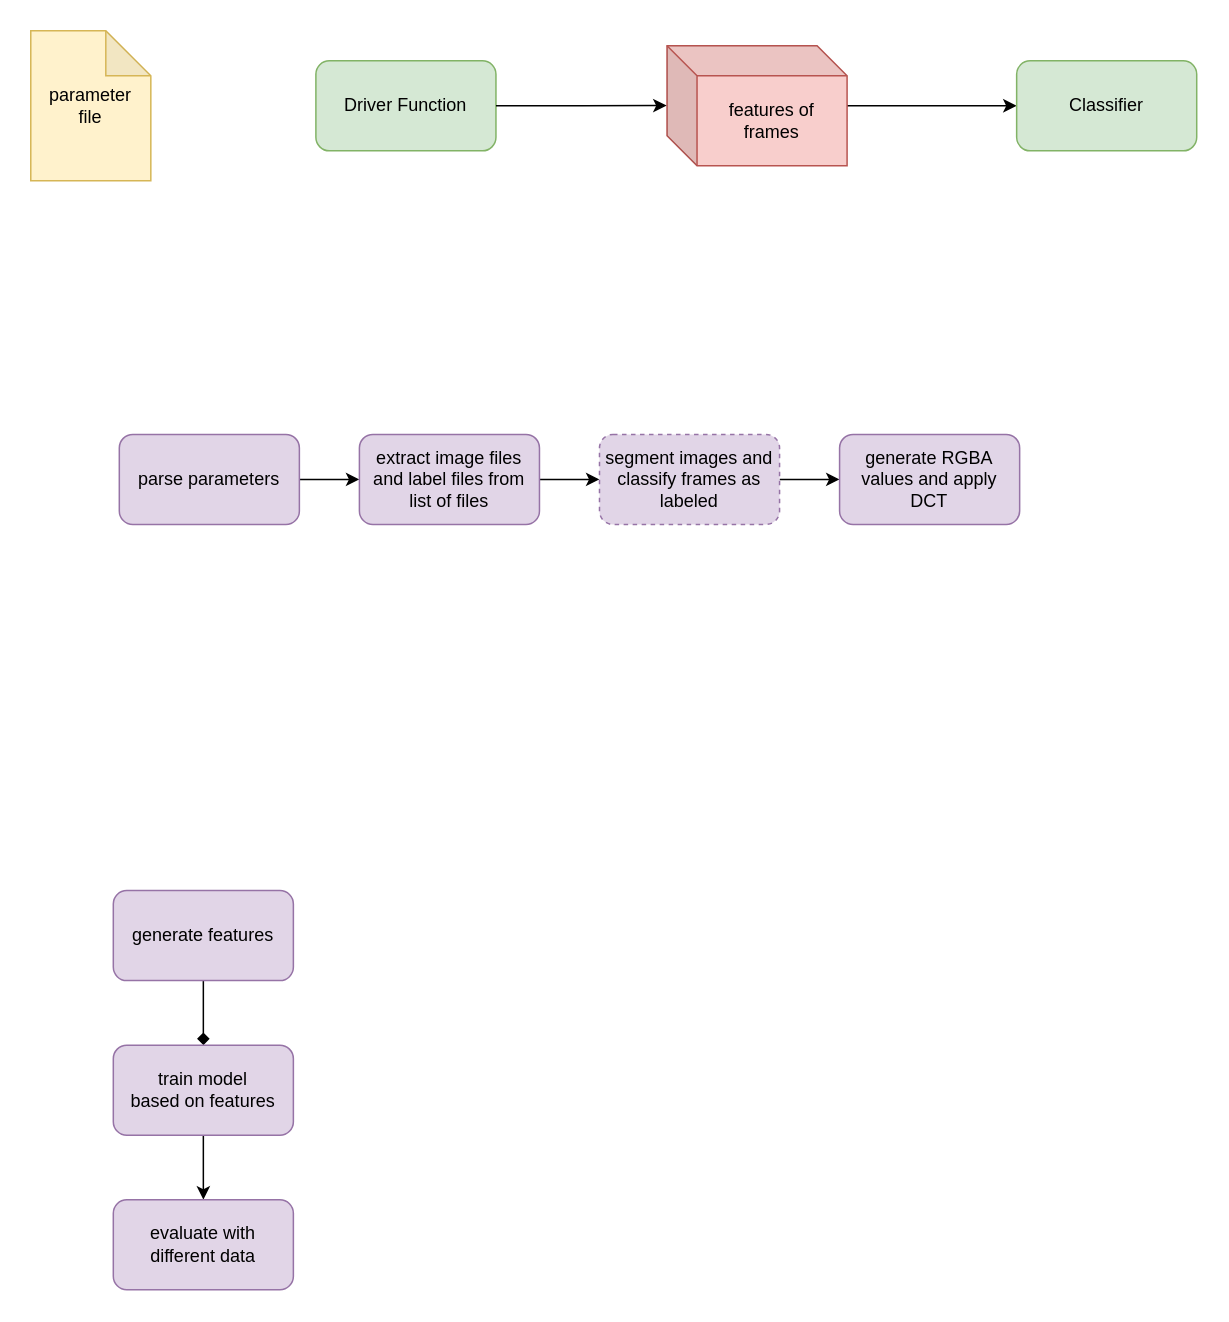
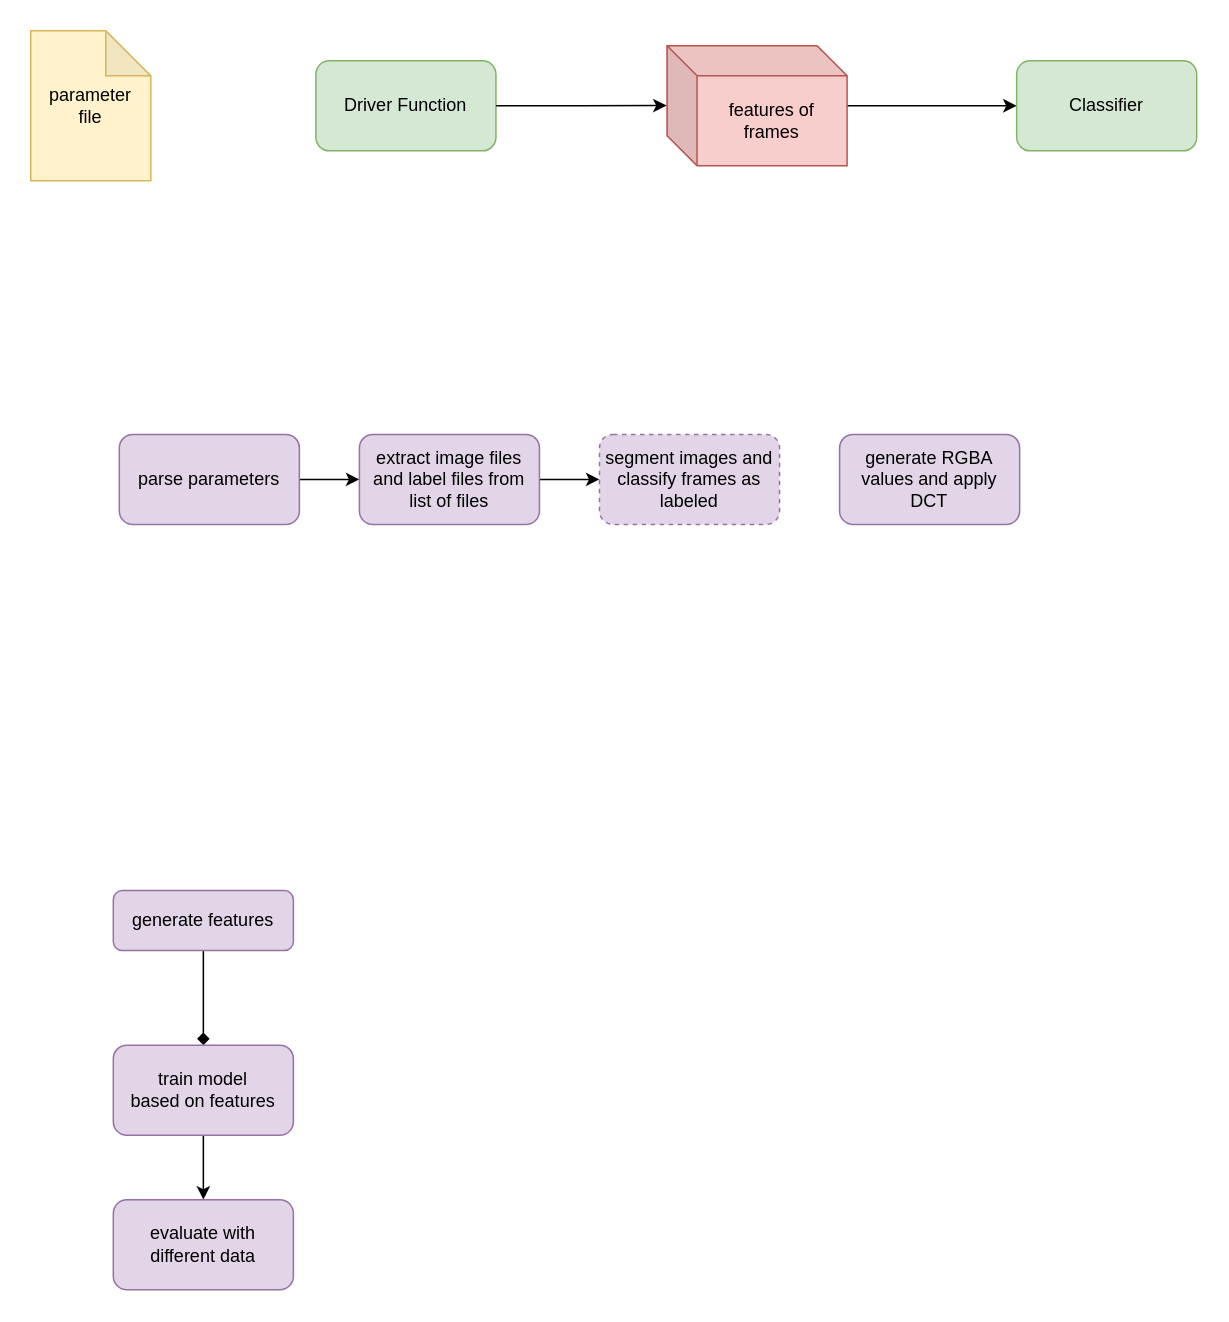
(804, 479) -> none
(203, 935) -> (203, 920)
